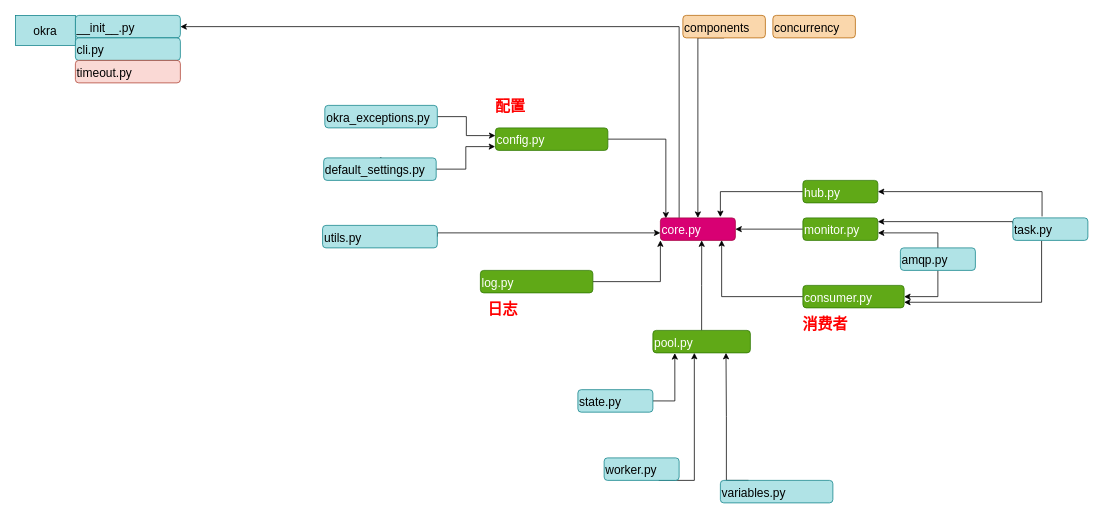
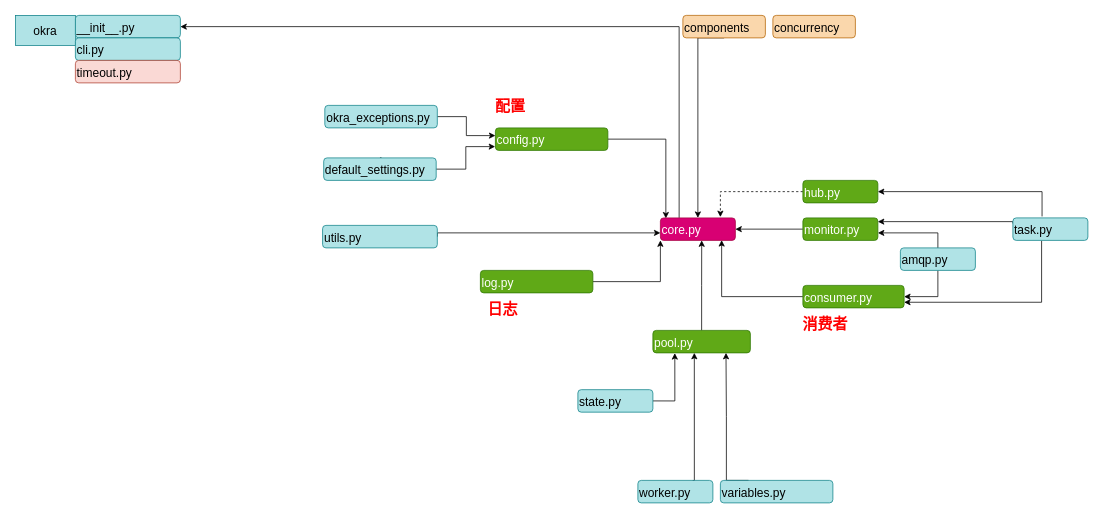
(752, 192) -> (752, 192)
(642, 469) -> (675, 492)
